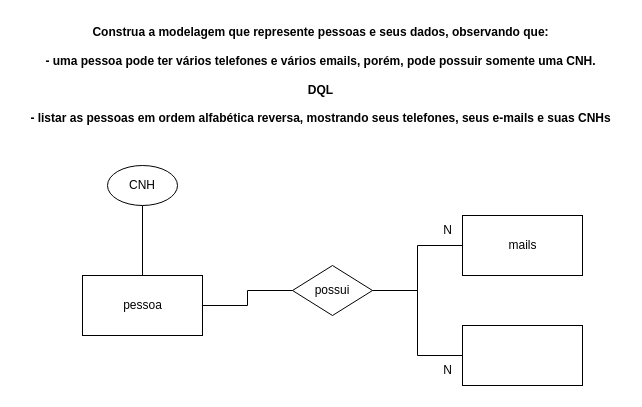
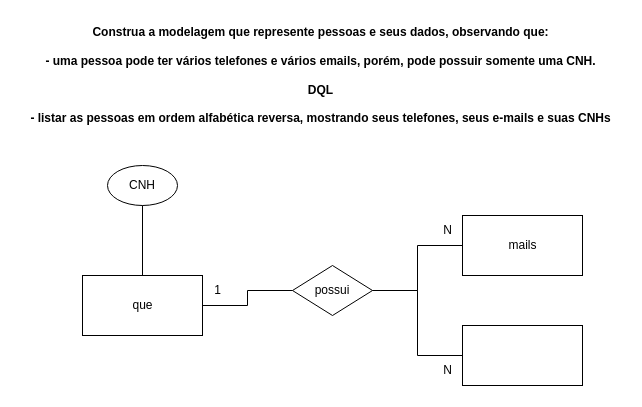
none -> (218, 291)
(143, 306) -> (143, 306)
